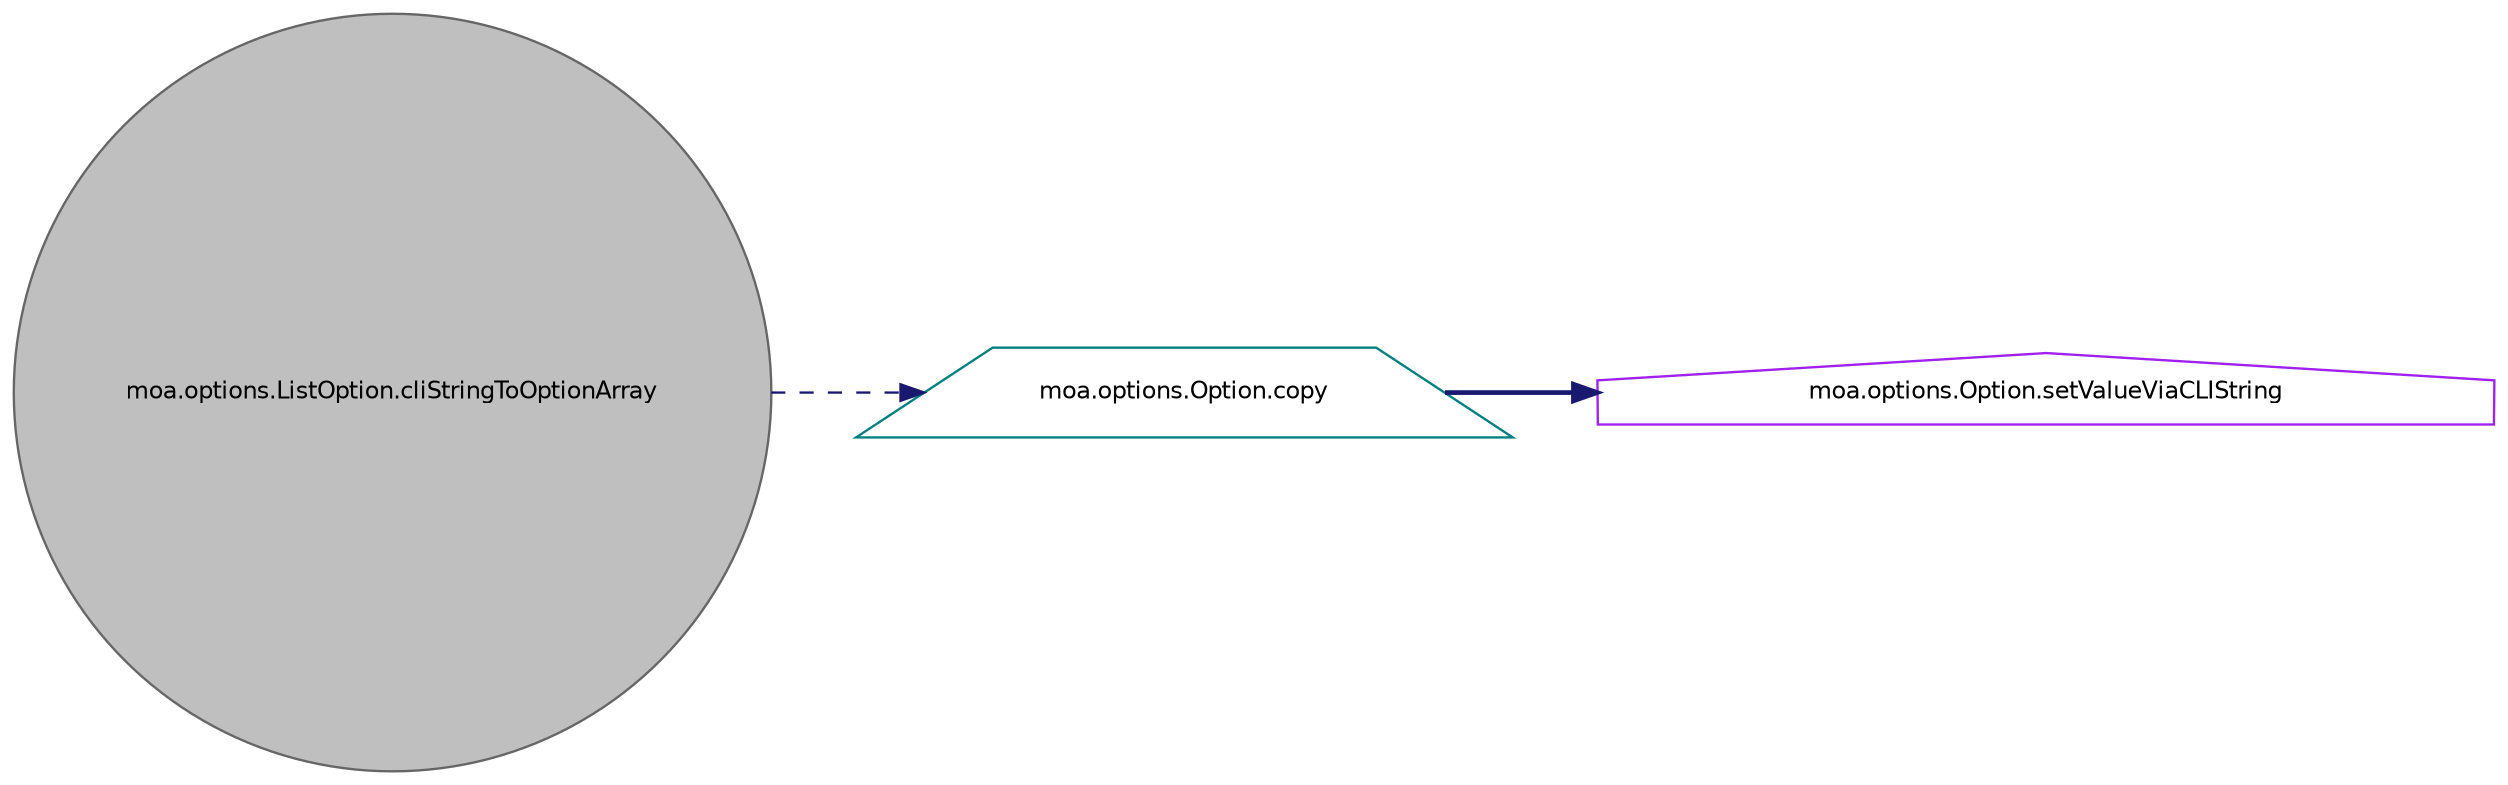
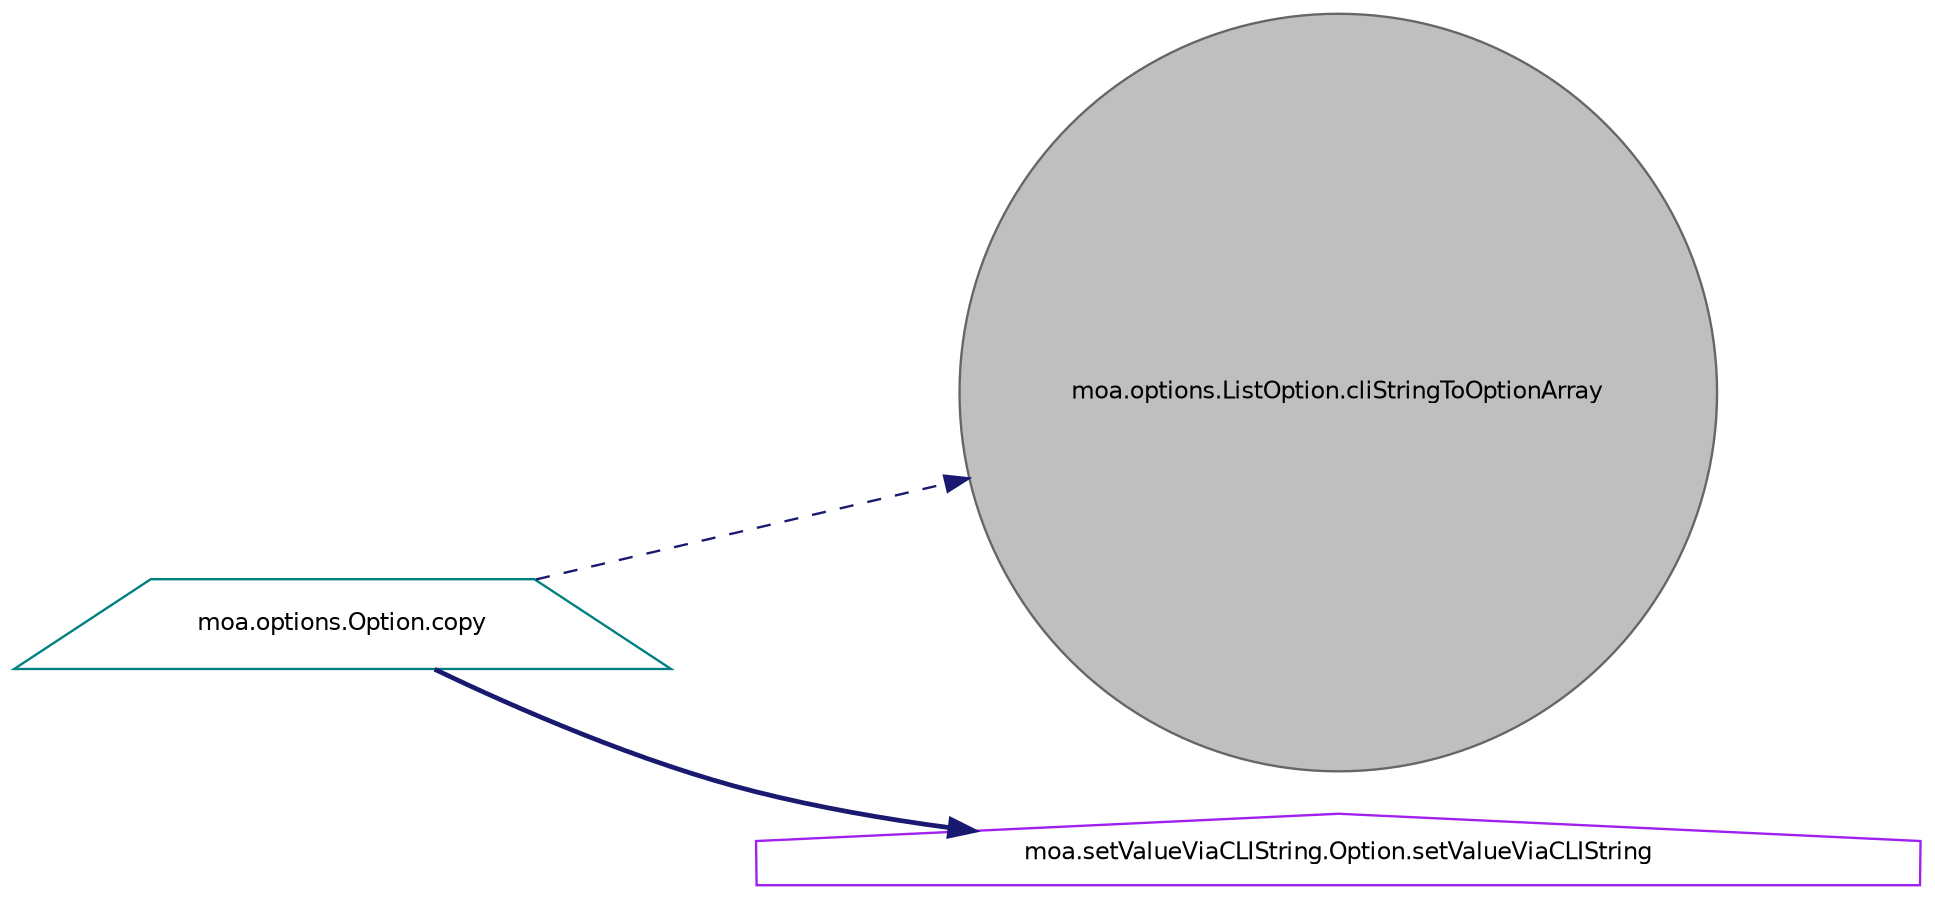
(835, 393) -> (741, 532)
(2046, 393) -> (1338, 853)
